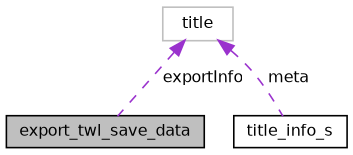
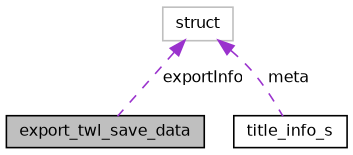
(198, 24) -> (198, 24)
